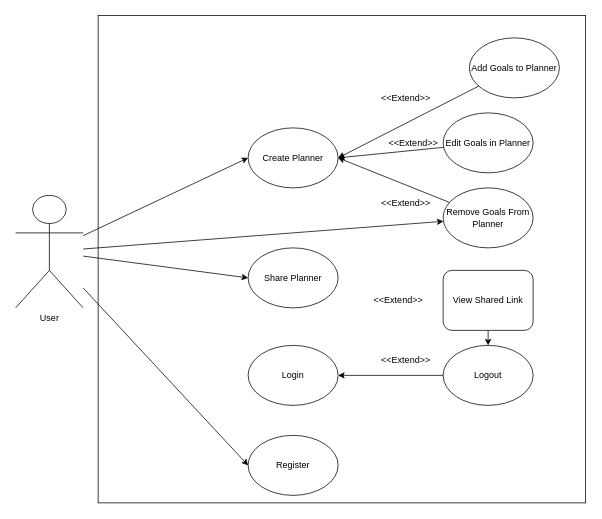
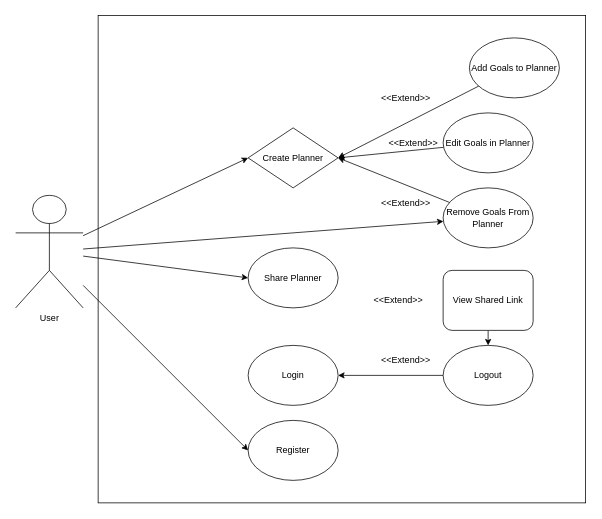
(293, 158) -> (293, 158)
(293, 465) -> (293, 450)
